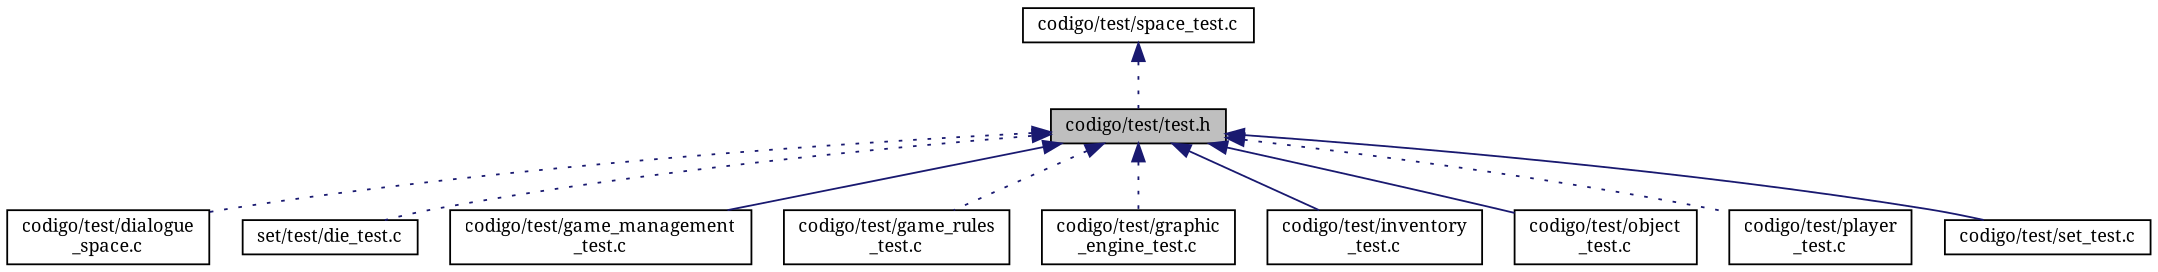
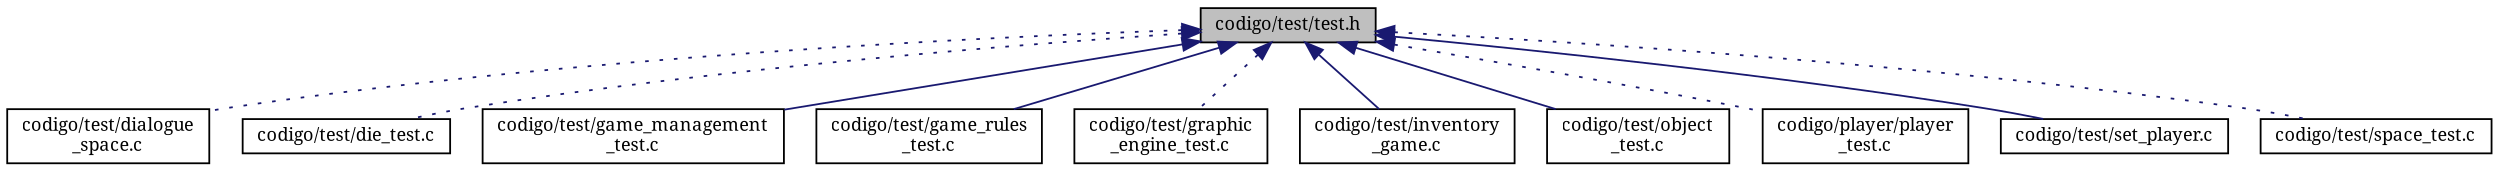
(1138, 85) -> (1851, 64)
(1020, 181) -> (1117, 78)
(330, 237) -> (346, 136)
(1375, 237) -> (1407, 136)
(1820, 237) -> (1866, 136)
(2048, 237) -> (2114, 136)
